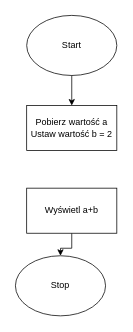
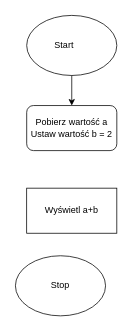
(72, 45) -> (64, 45)
(72, 128) -> (72, 128)
(72, 247) -> none
